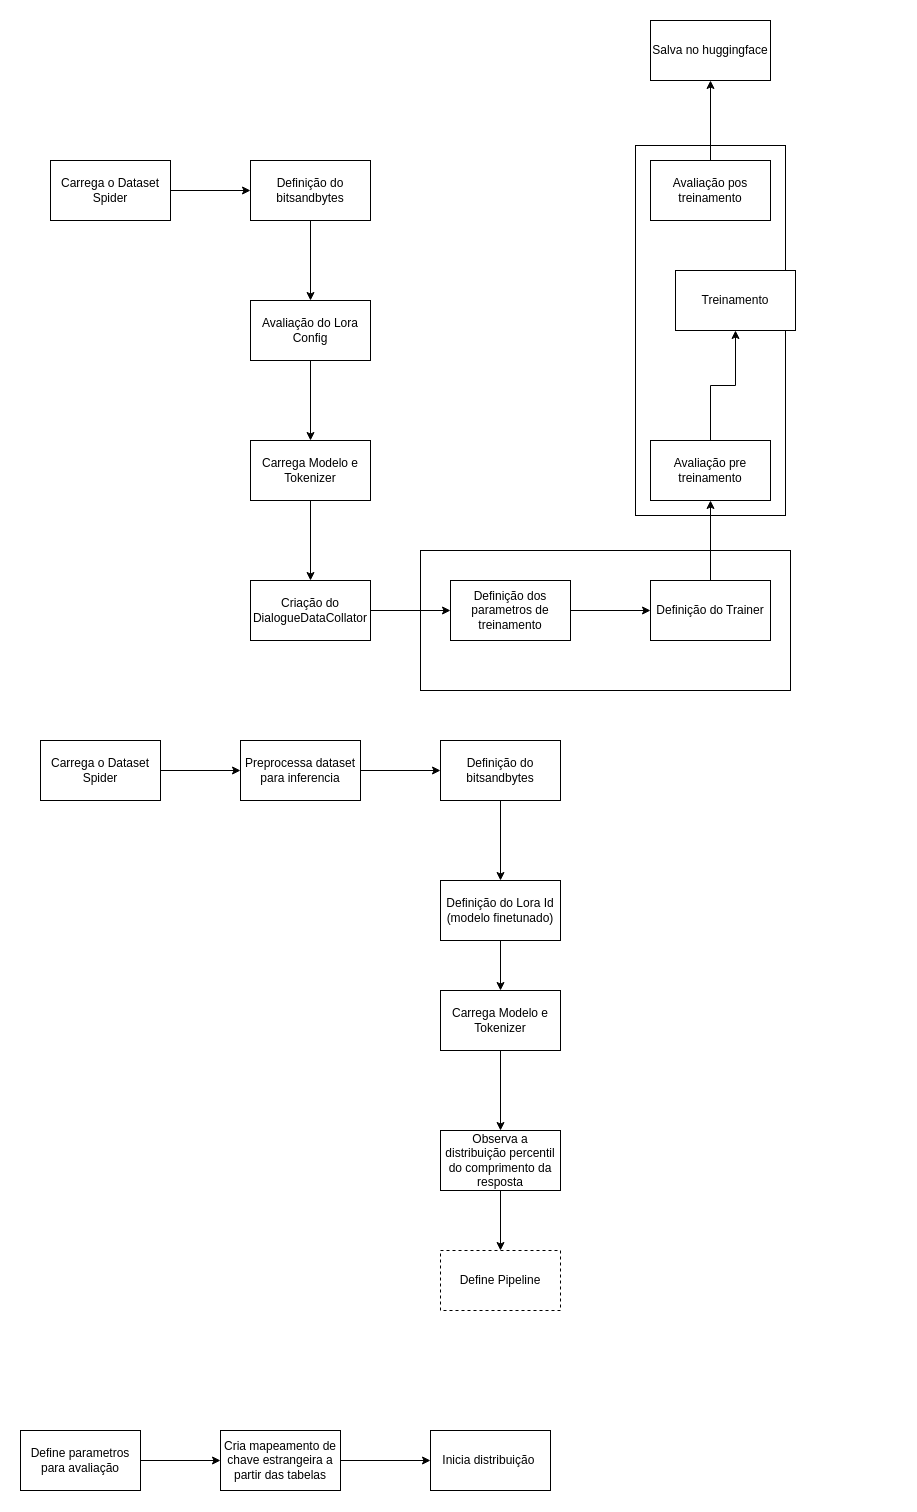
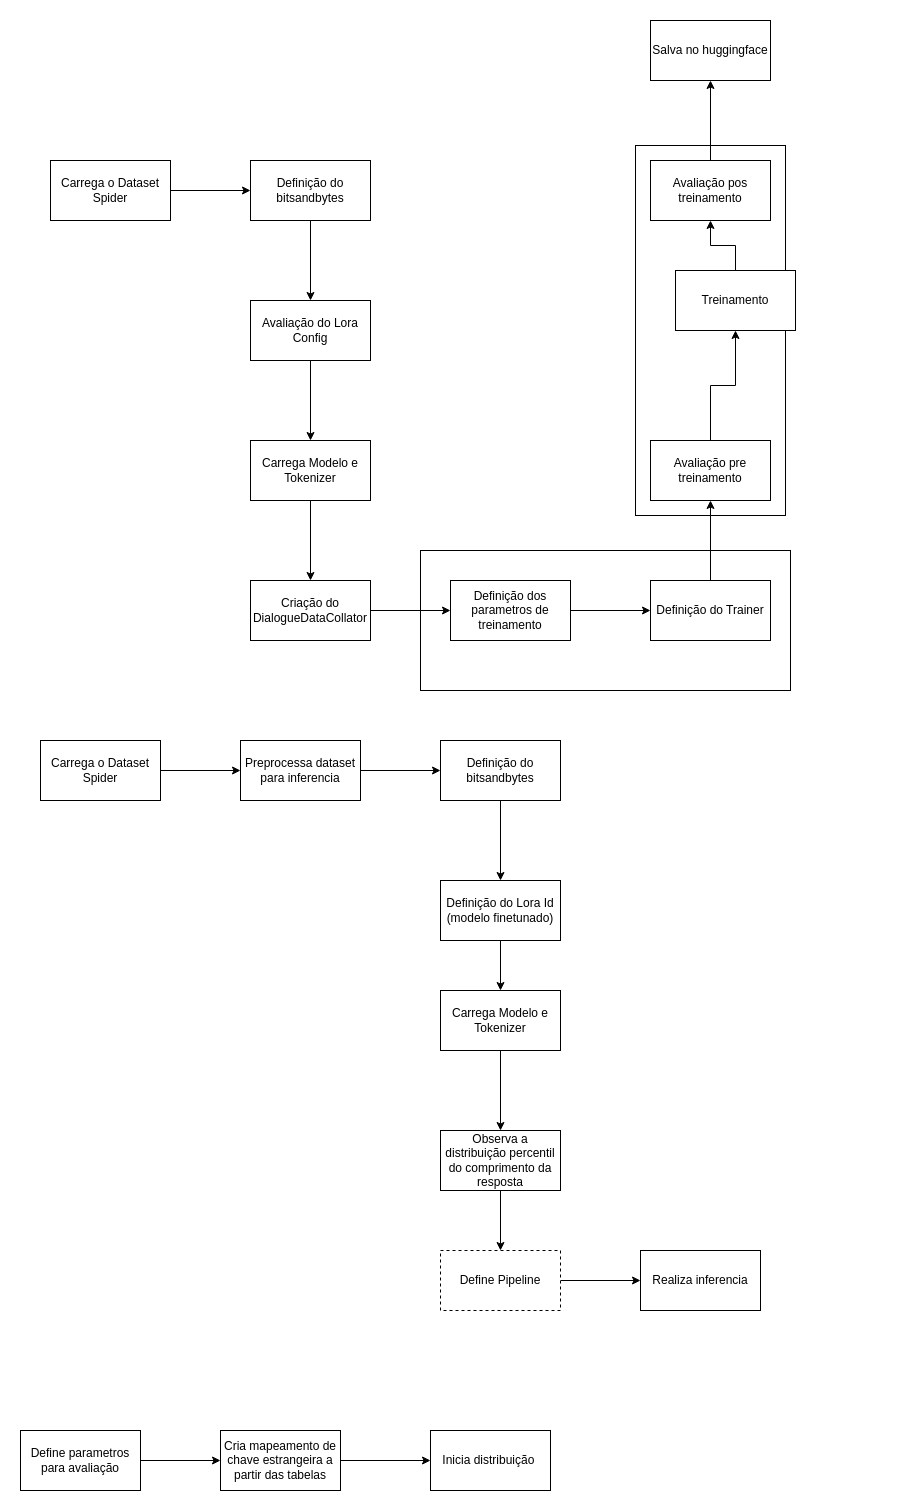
none -> (727, 246)
none -> (597, 1281)
none -> (701, 1281)
